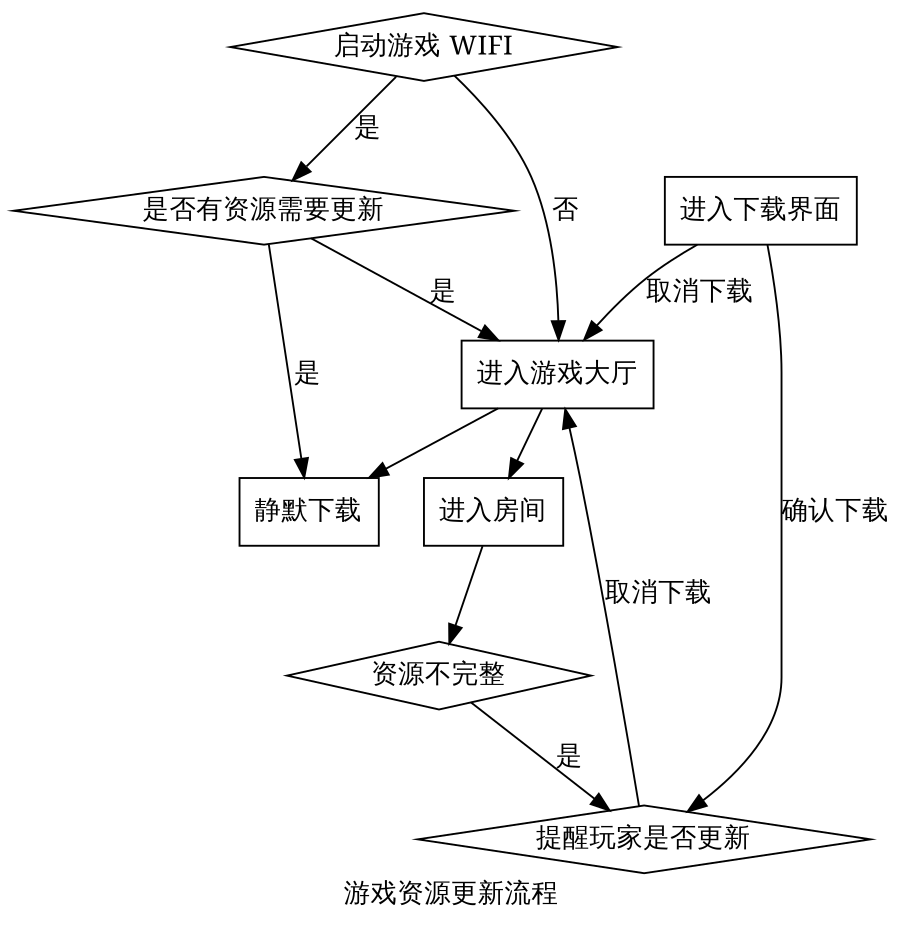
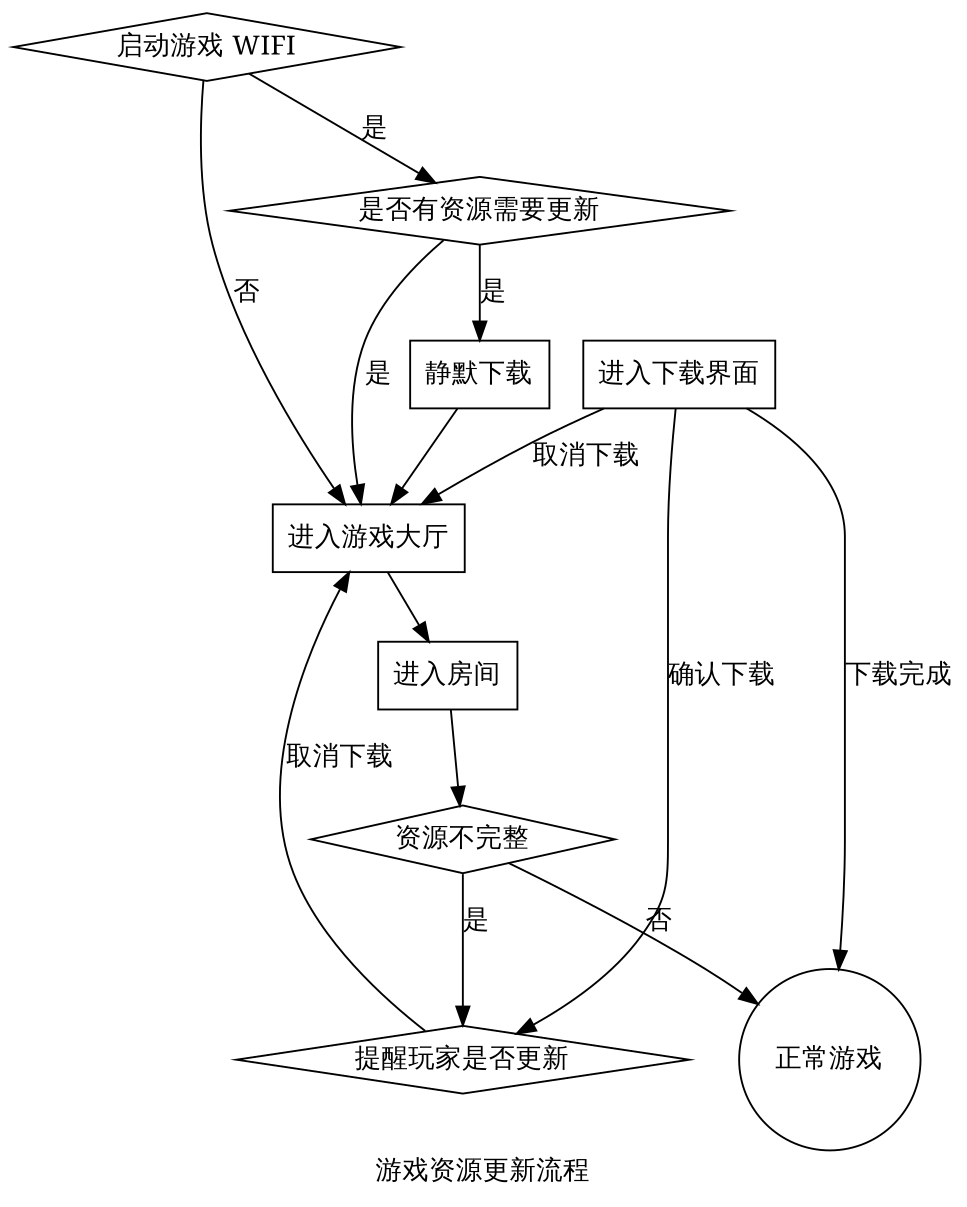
(442, 439) -> (430, 448)
none -> (830, 1060)
